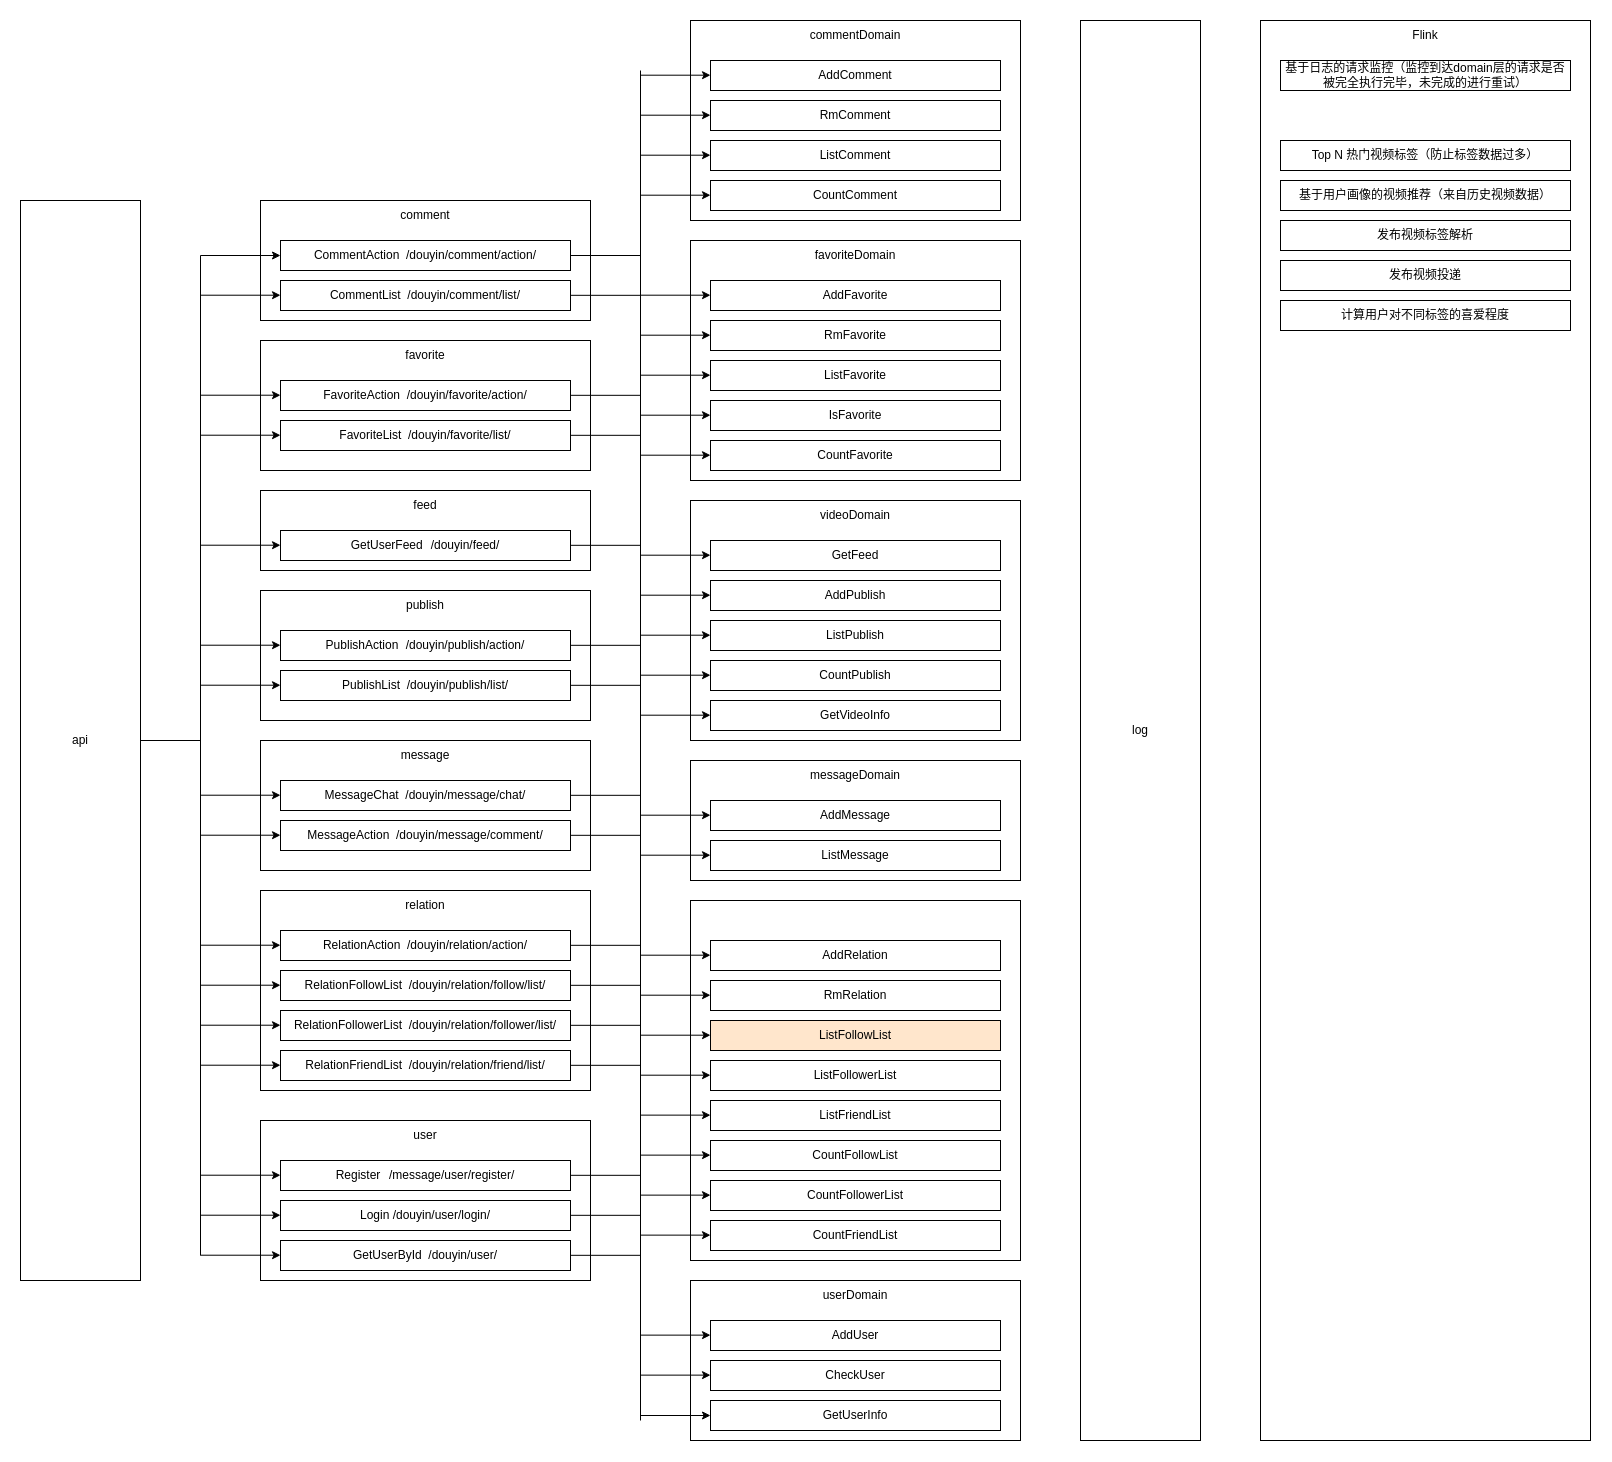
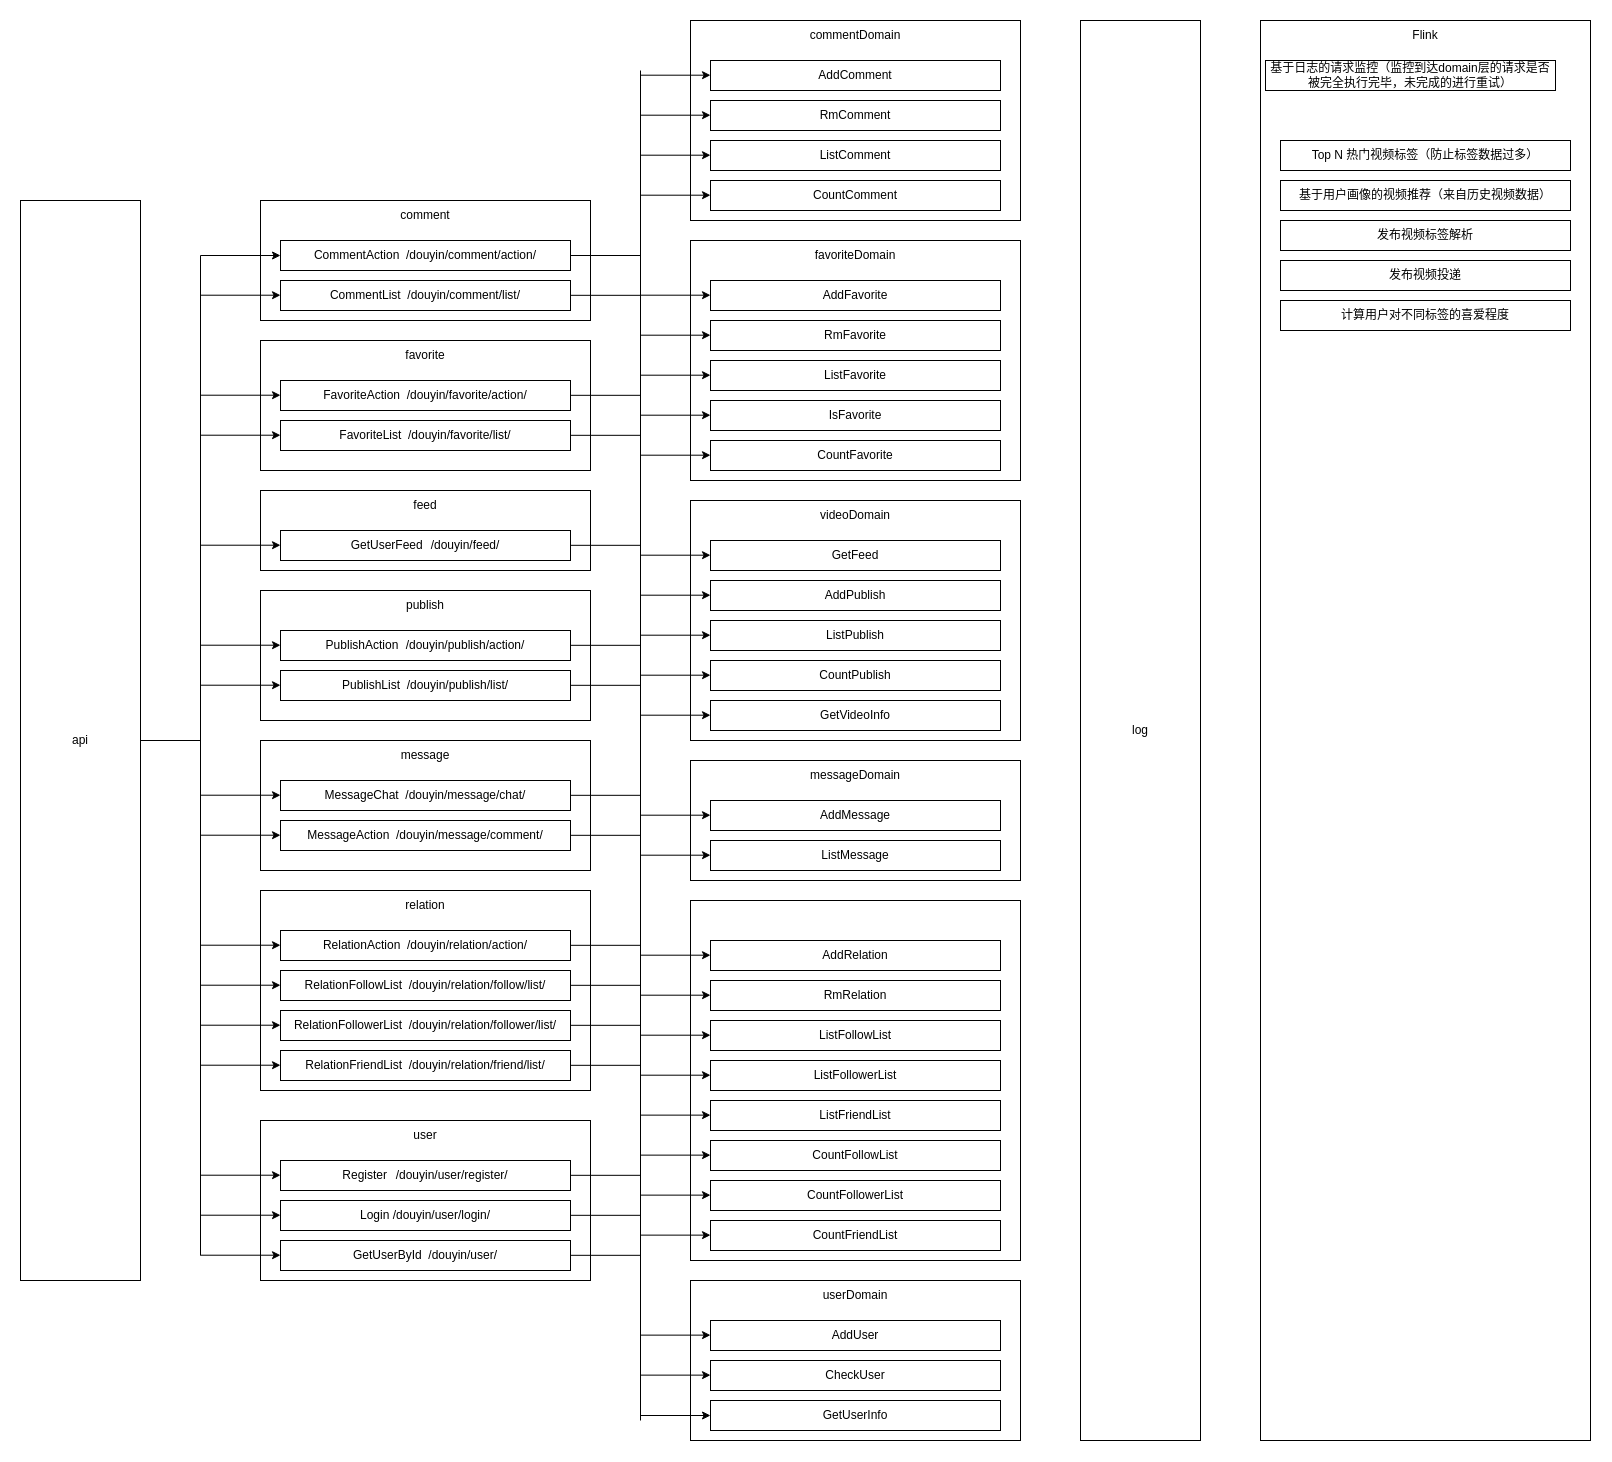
(1426, 76) -> (1411, 76)
(856, 1036) -> (856, 1036)
(426, 1176) -> (426, 1176)
